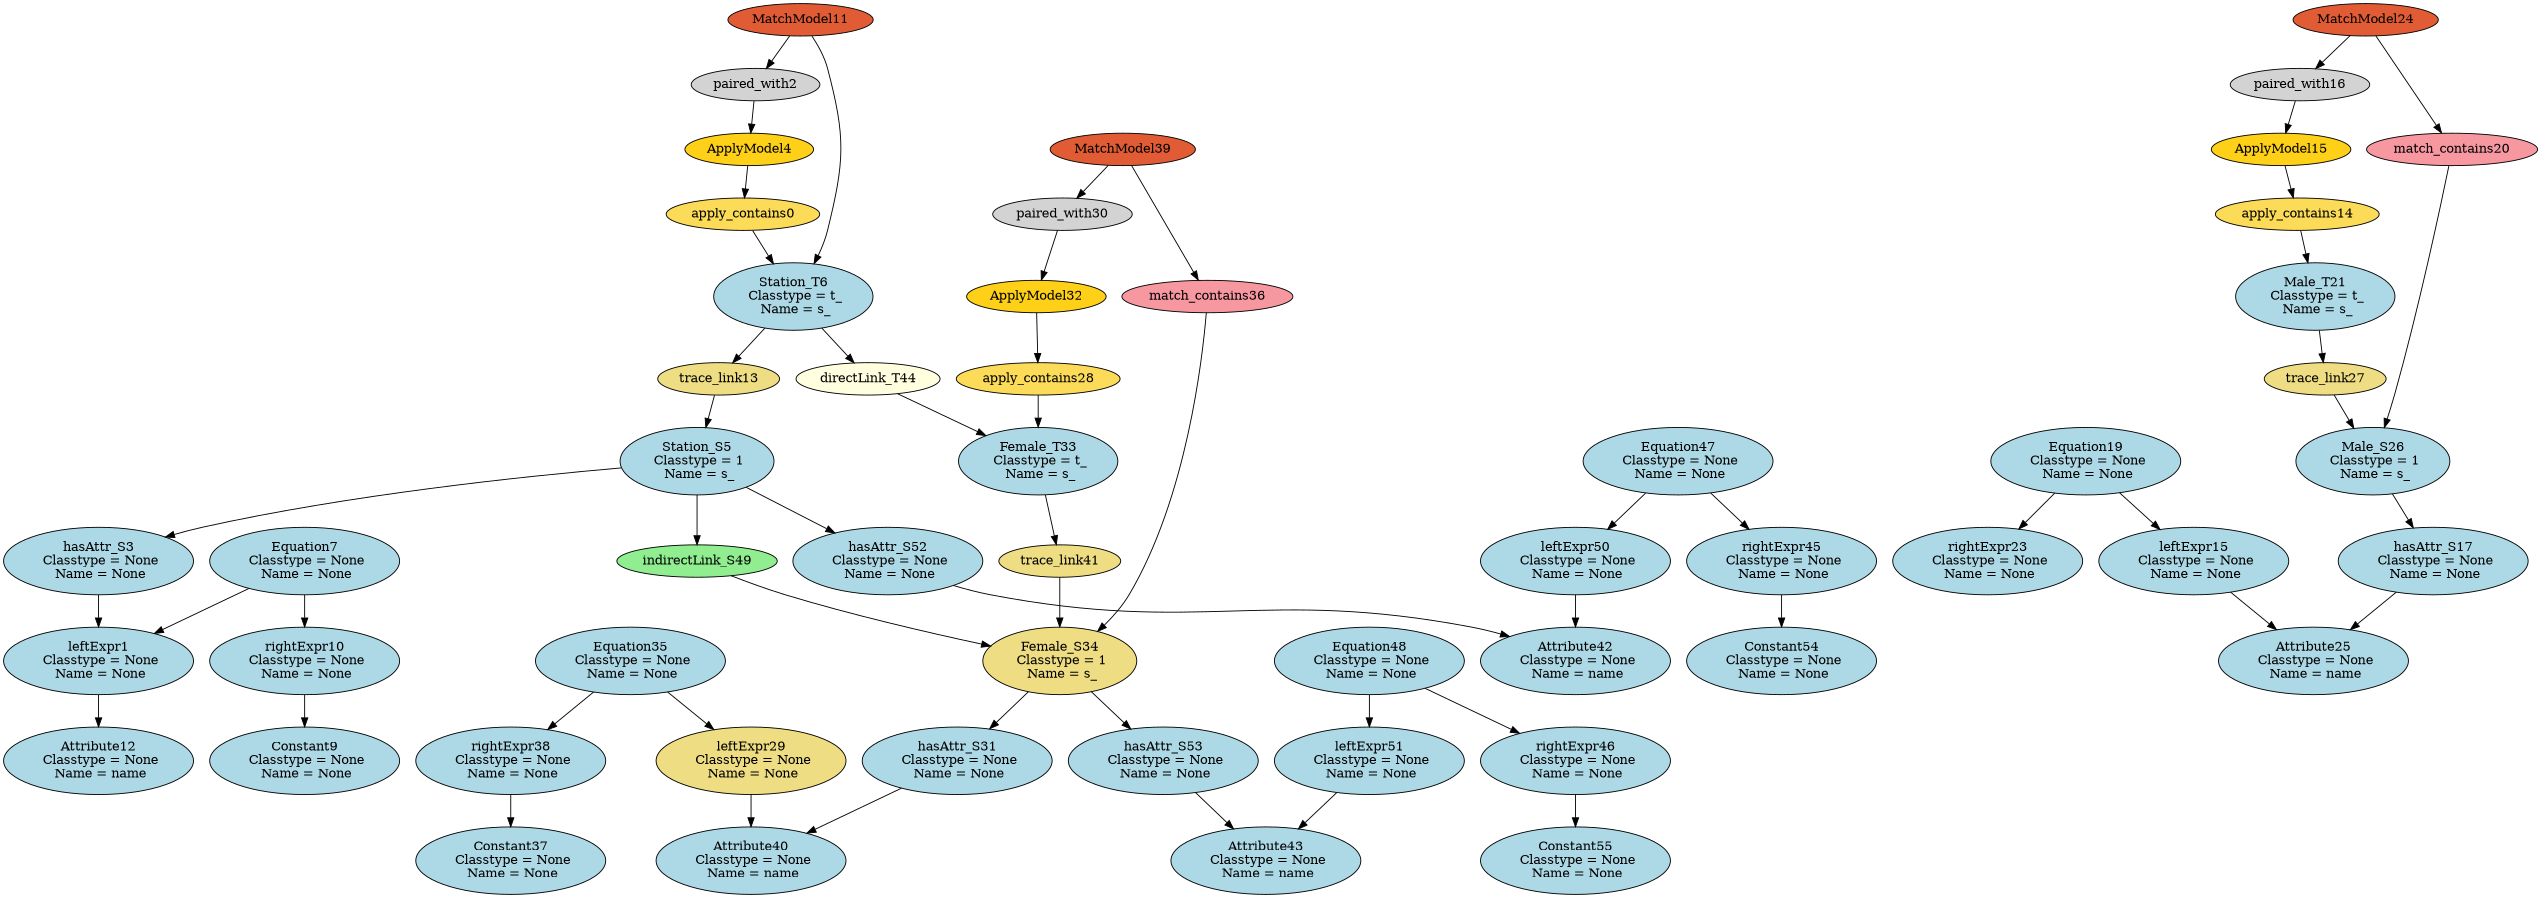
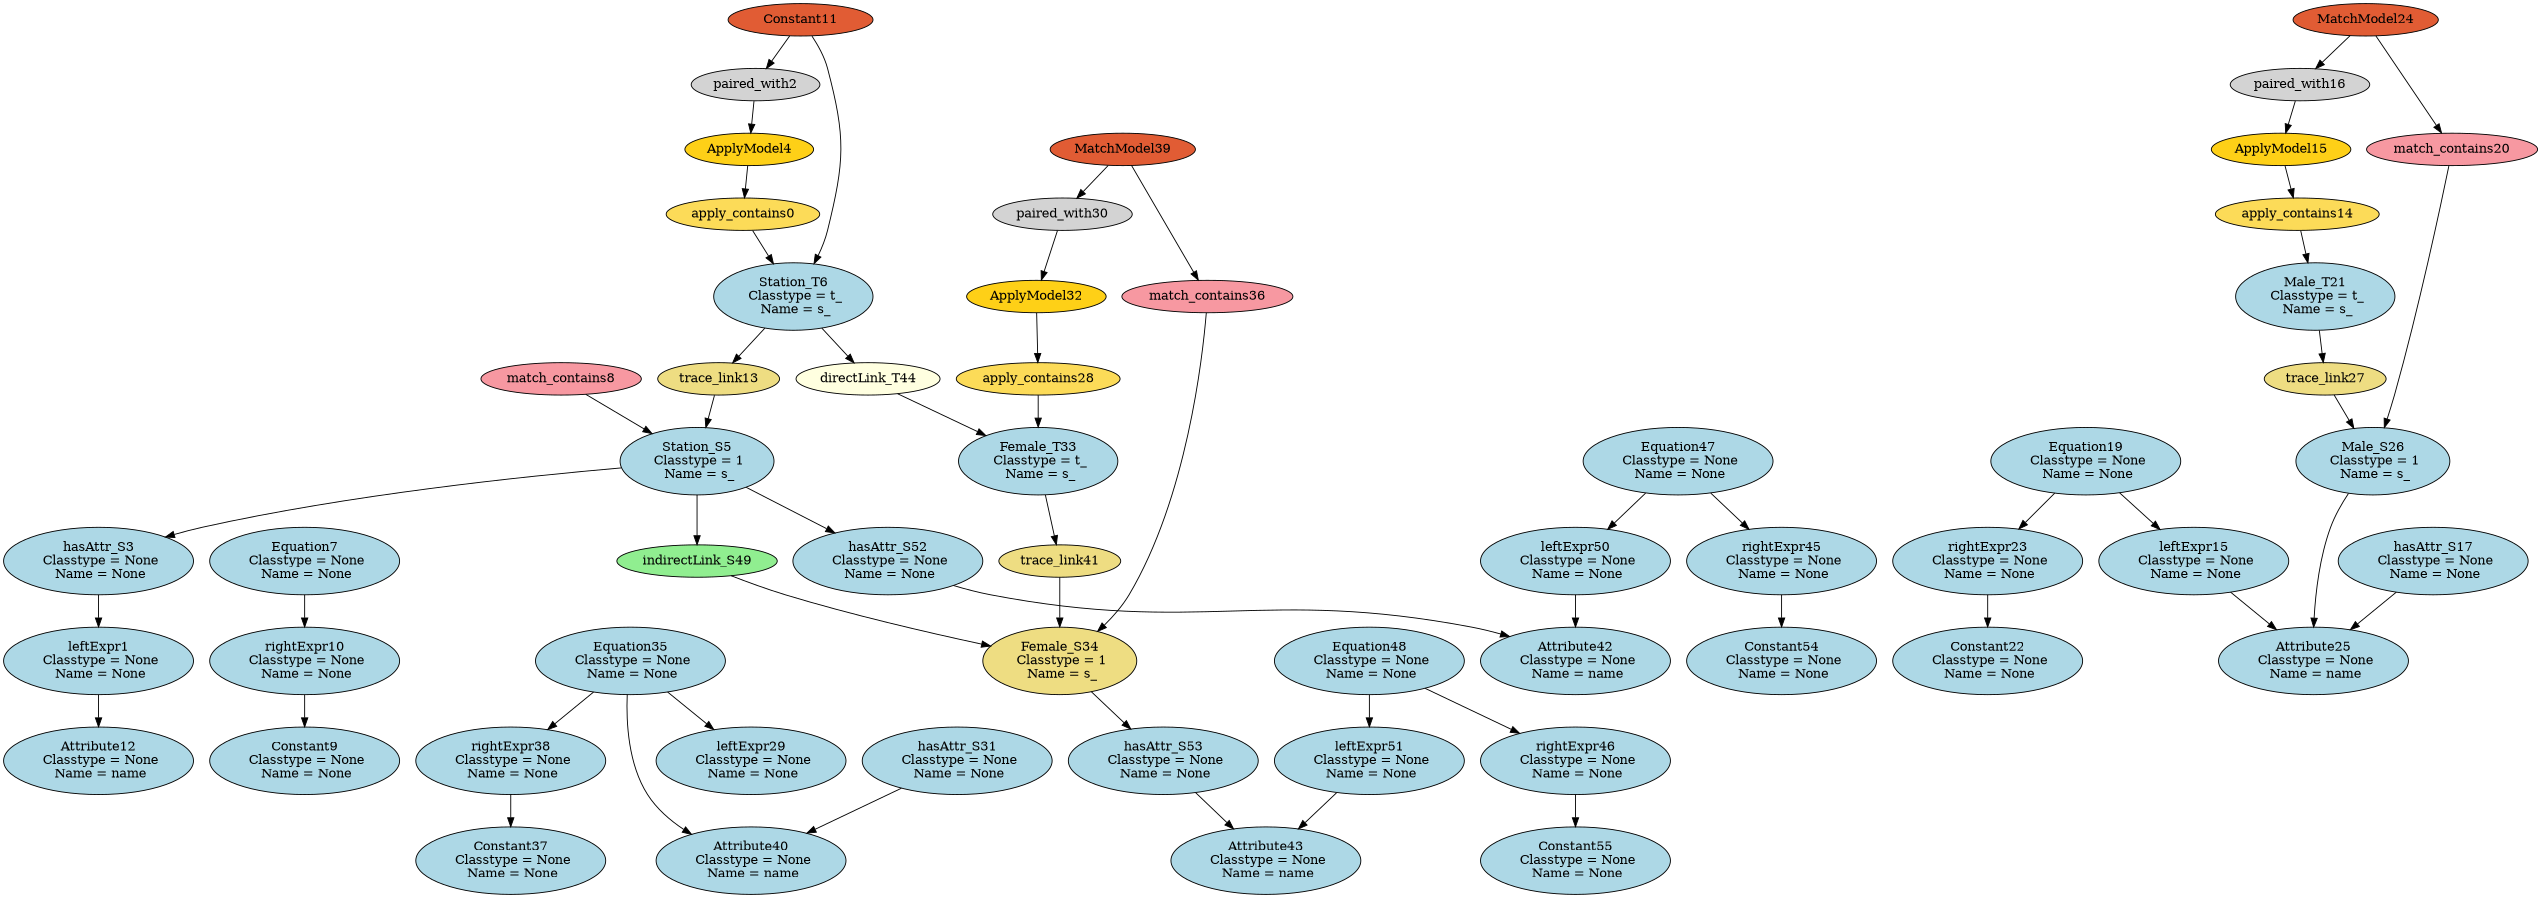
(801, 20) -> (801, 20)
none -> (561, 379)
(2400, 507) -> (2323, 553)
(206, 609) -> none
none -> (1988, 661)
(1012, 707) -> none
(751, 761) -> (751, 761)
(751, 806) -> (636, 771)
